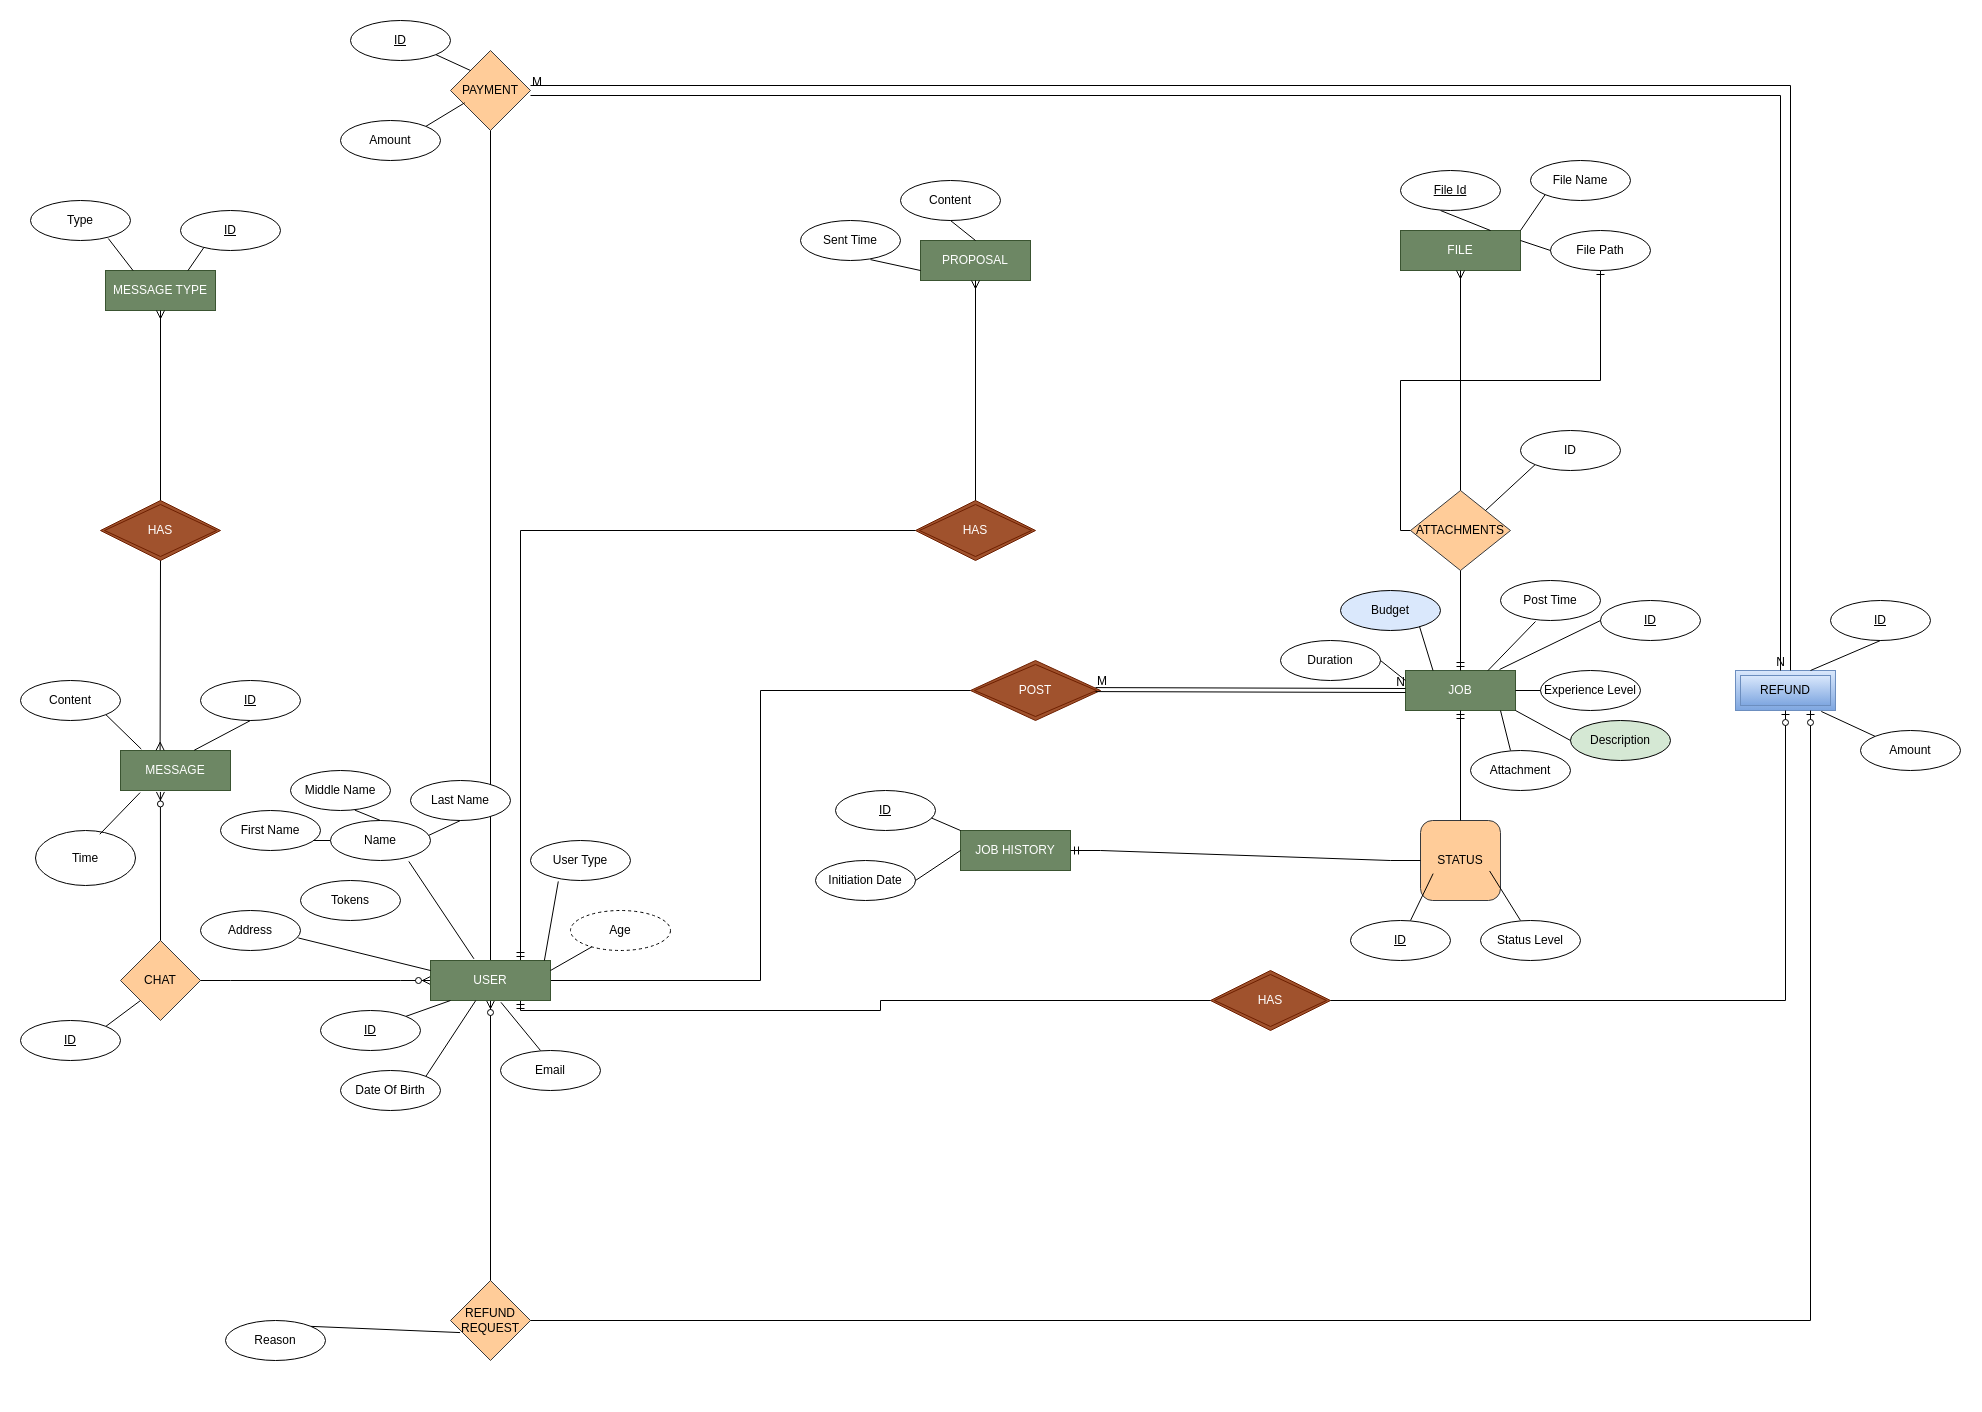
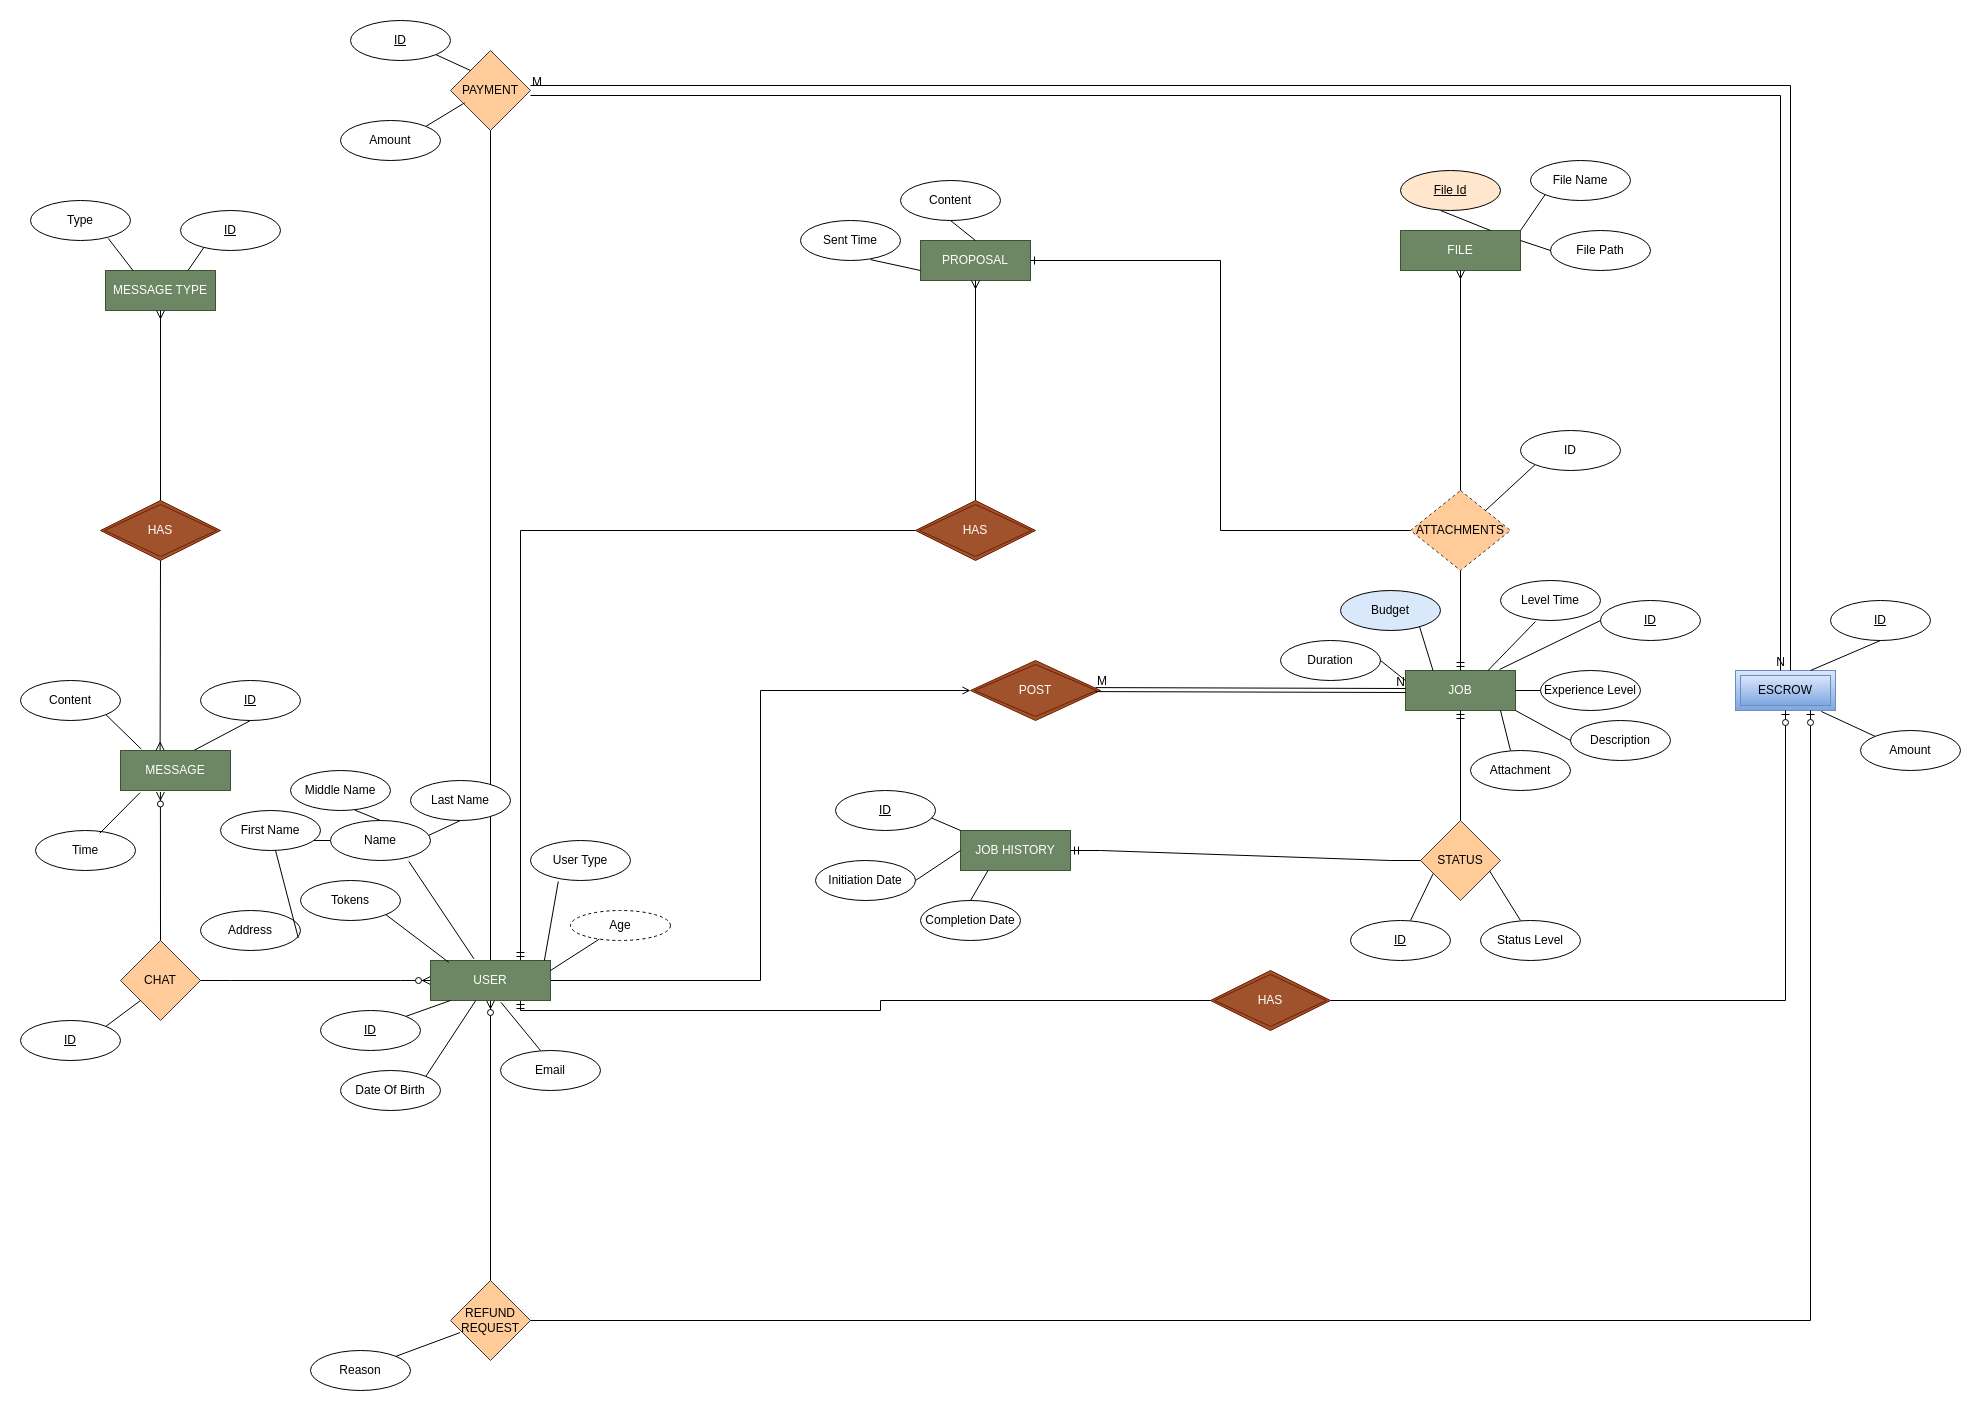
(1451, 191) -> (1451, 191)
(1476, 381) -> (1221, 396)
(1461, 531) -> (1461, 531)
(1551, 601) -> (1551, 601)
(965, 691) -> (965, 691)
(1786, 691) -> (1786, 691)
(1621, 741) -> (1621, 741)
(86, 858) -> (86, 851)
(1461, 861) -> (1461, 861)
none -> (979, 886)
none -> (971, 921)
(621, 931) -> (621, 926)
none -> (416, 938)
(364, 954) -> (287, 894)
(276, 1341) -> (361, 1371)
